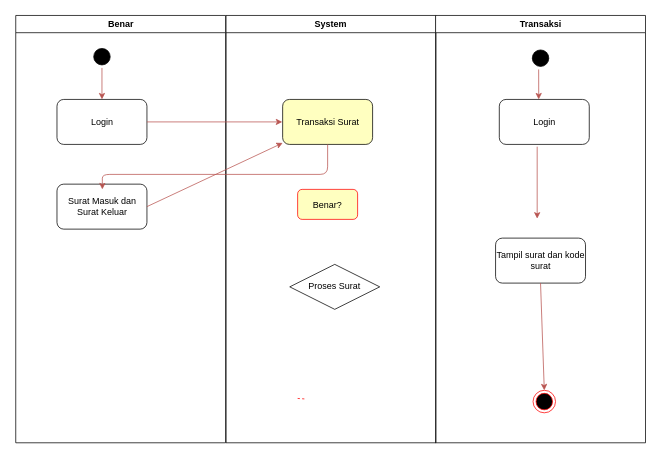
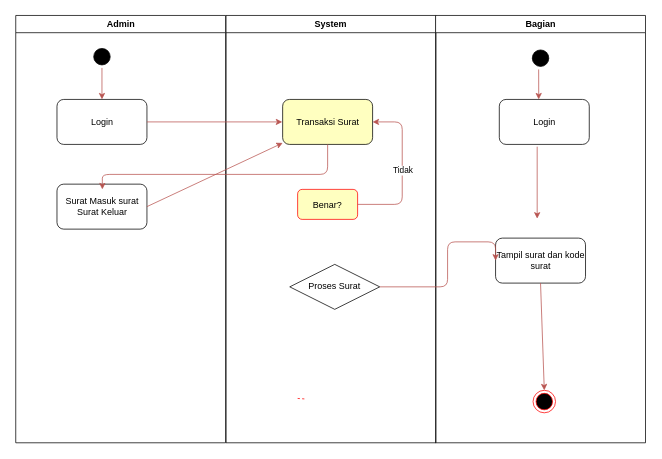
(121, 24) -> (121, 24)
(541, 24) -> (541, 24)
none -> (402, 182)
(102, 207) -> (102, 207)
none -> (448, 266)
